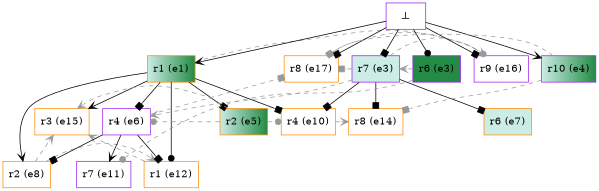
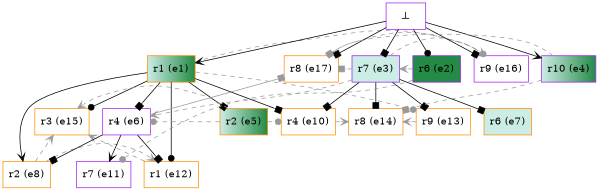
(437, 69) -> (437, 69)
(217, 96) -> (217, 96)
(113, 97) -> (113, 97)
none -> (443, 122)
